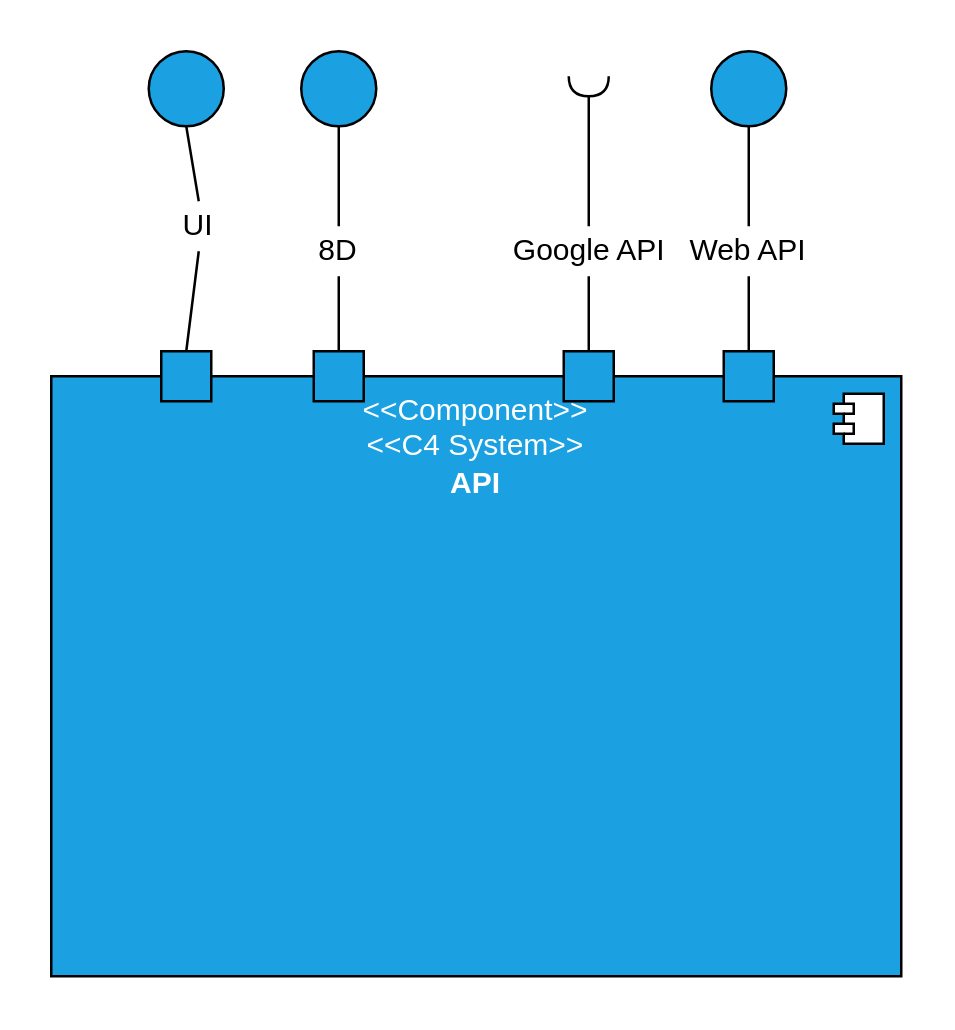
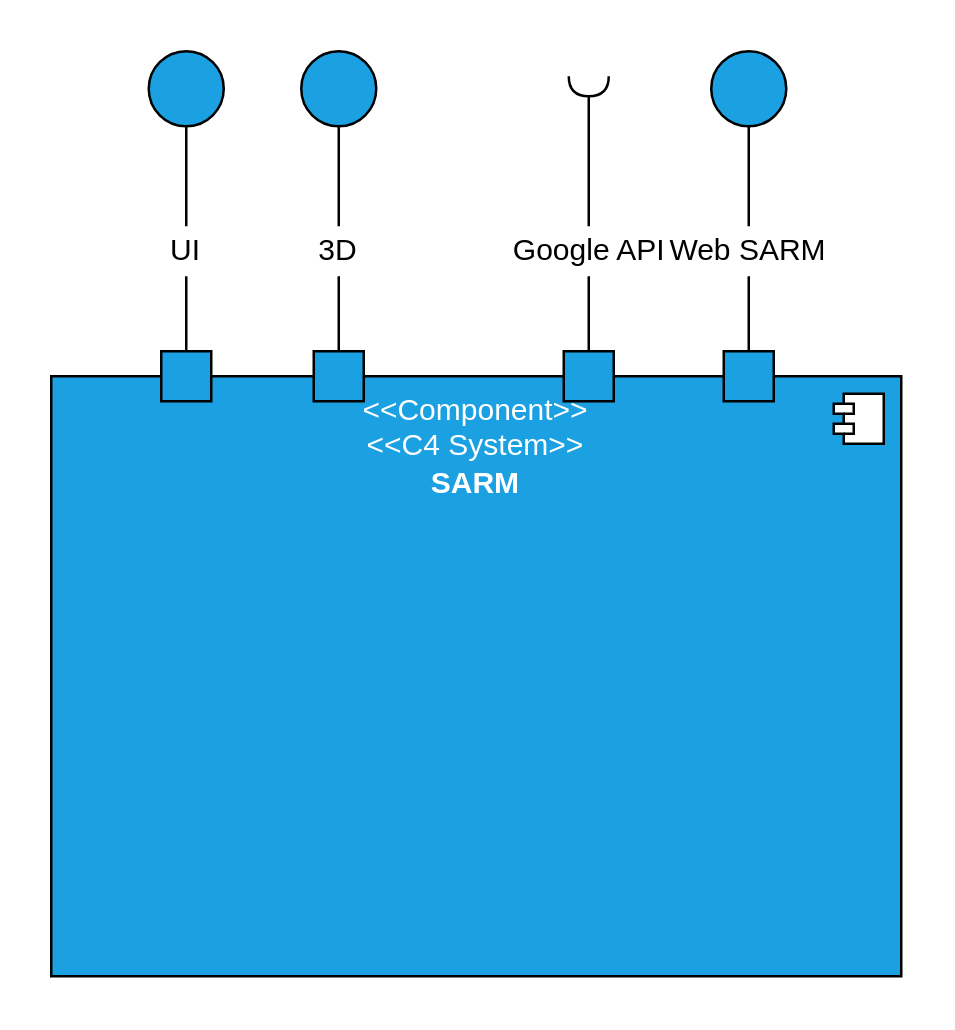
(199, 226) -> (186, 251)
(339, 251) -> (339, 251)
(749, 251) -> (749, 251)
(476, 448) -> (476, 448)
